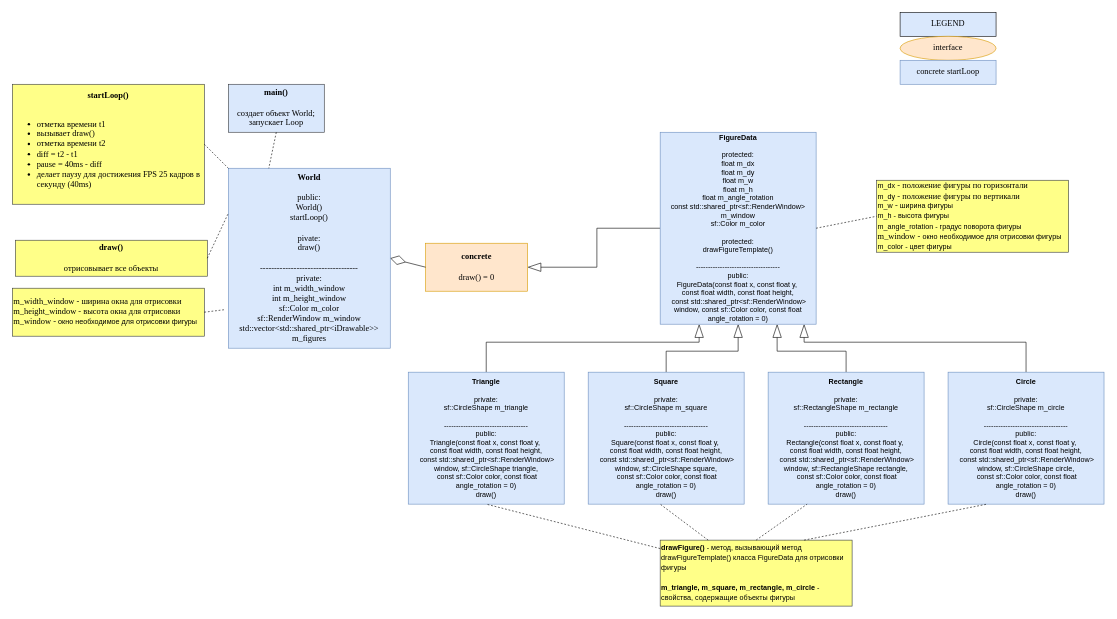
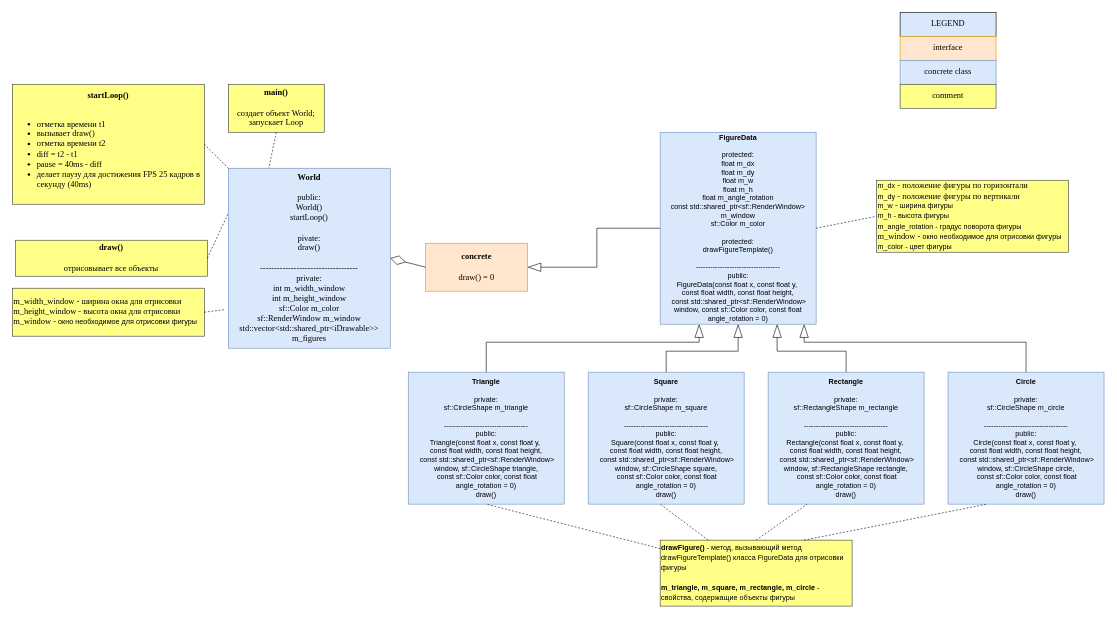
(948, 48) -> (948, 48)
(948, 72) -> (948, 72)
none -> (948, 96)
(276, 108) -> (276, 108)
